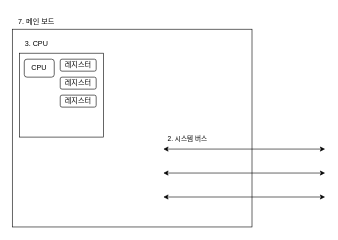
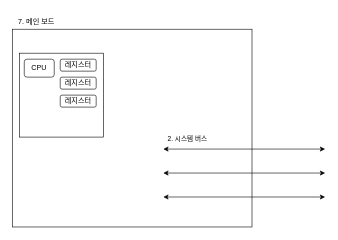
(36, 44) -> none
